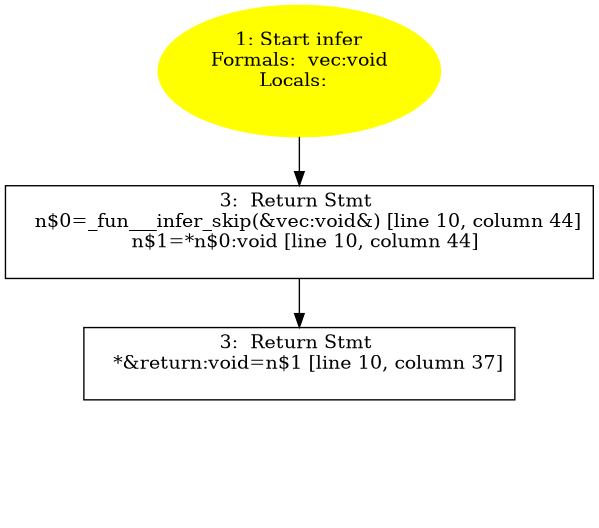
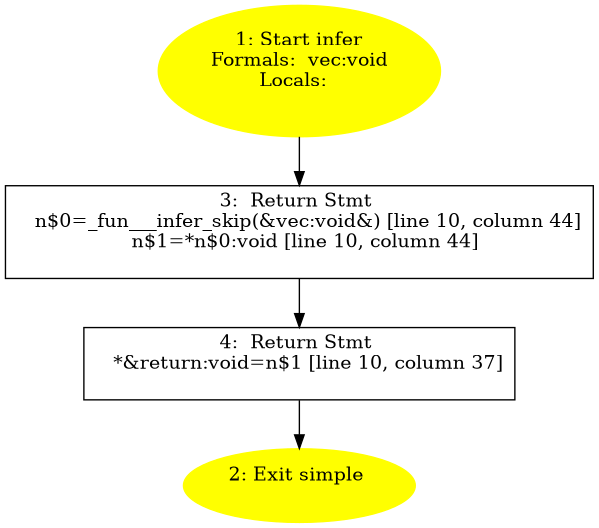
(299, 364) -> (299, 364)
none -> (299, 486)
